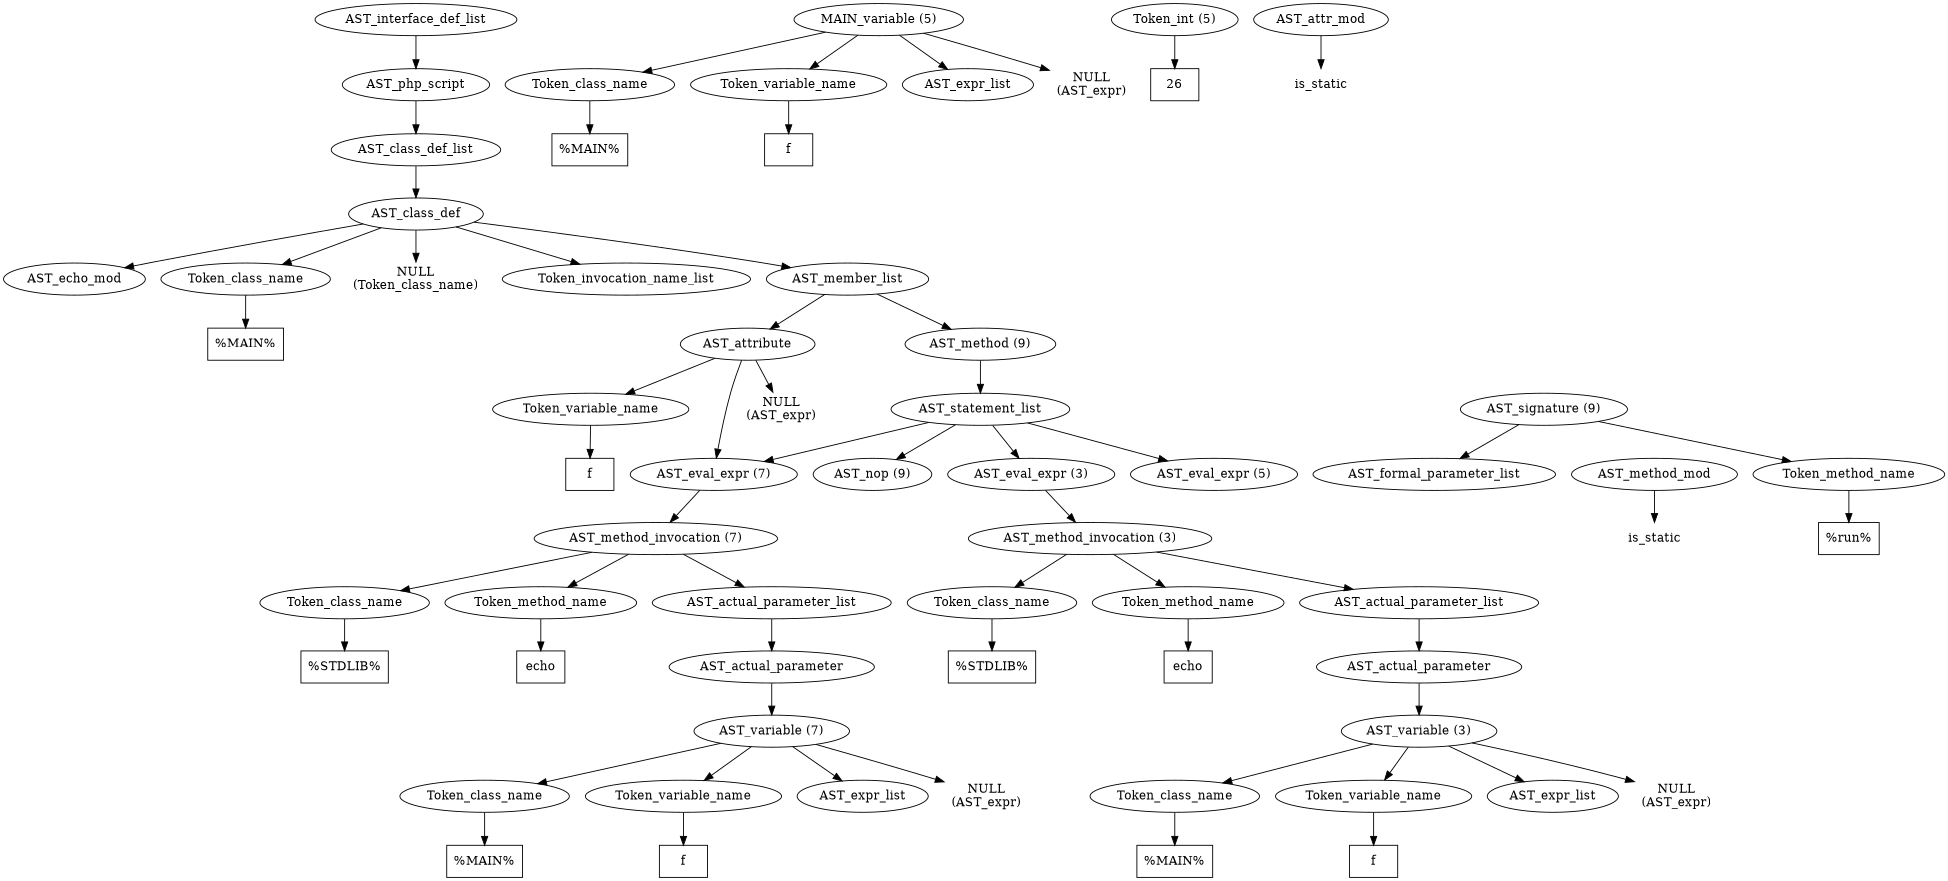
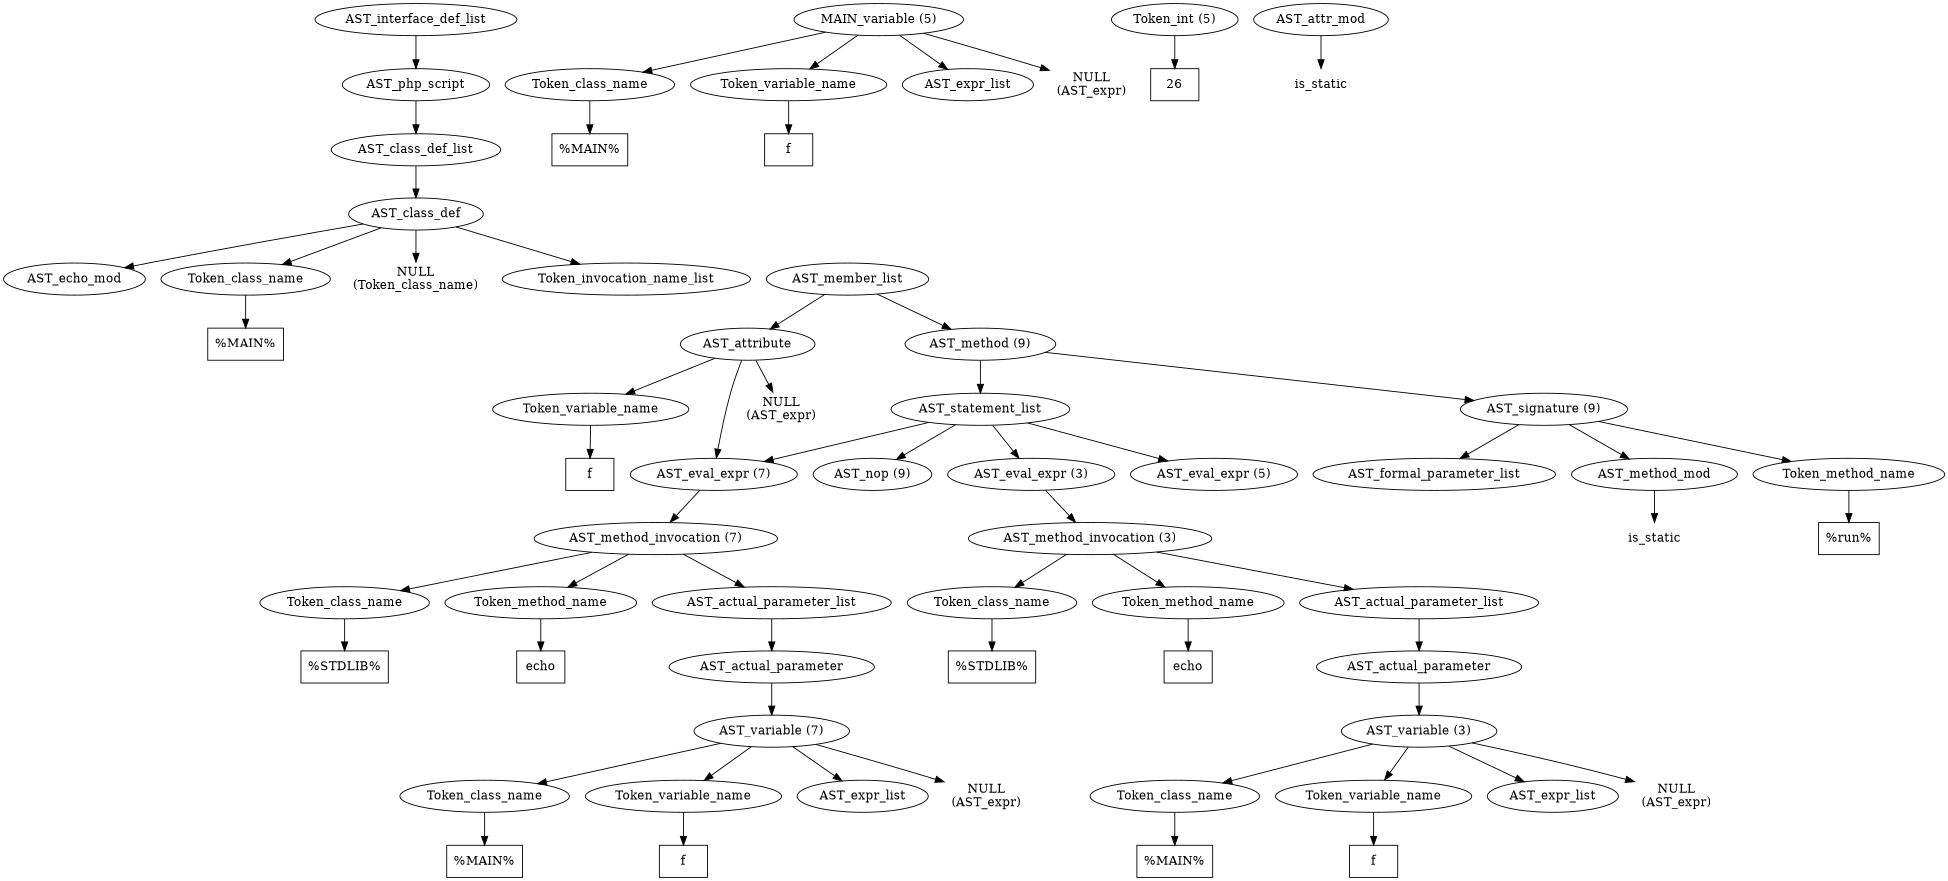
(628, 243) -> none
none -> (1255, 376)
none -> (1595, 440)
